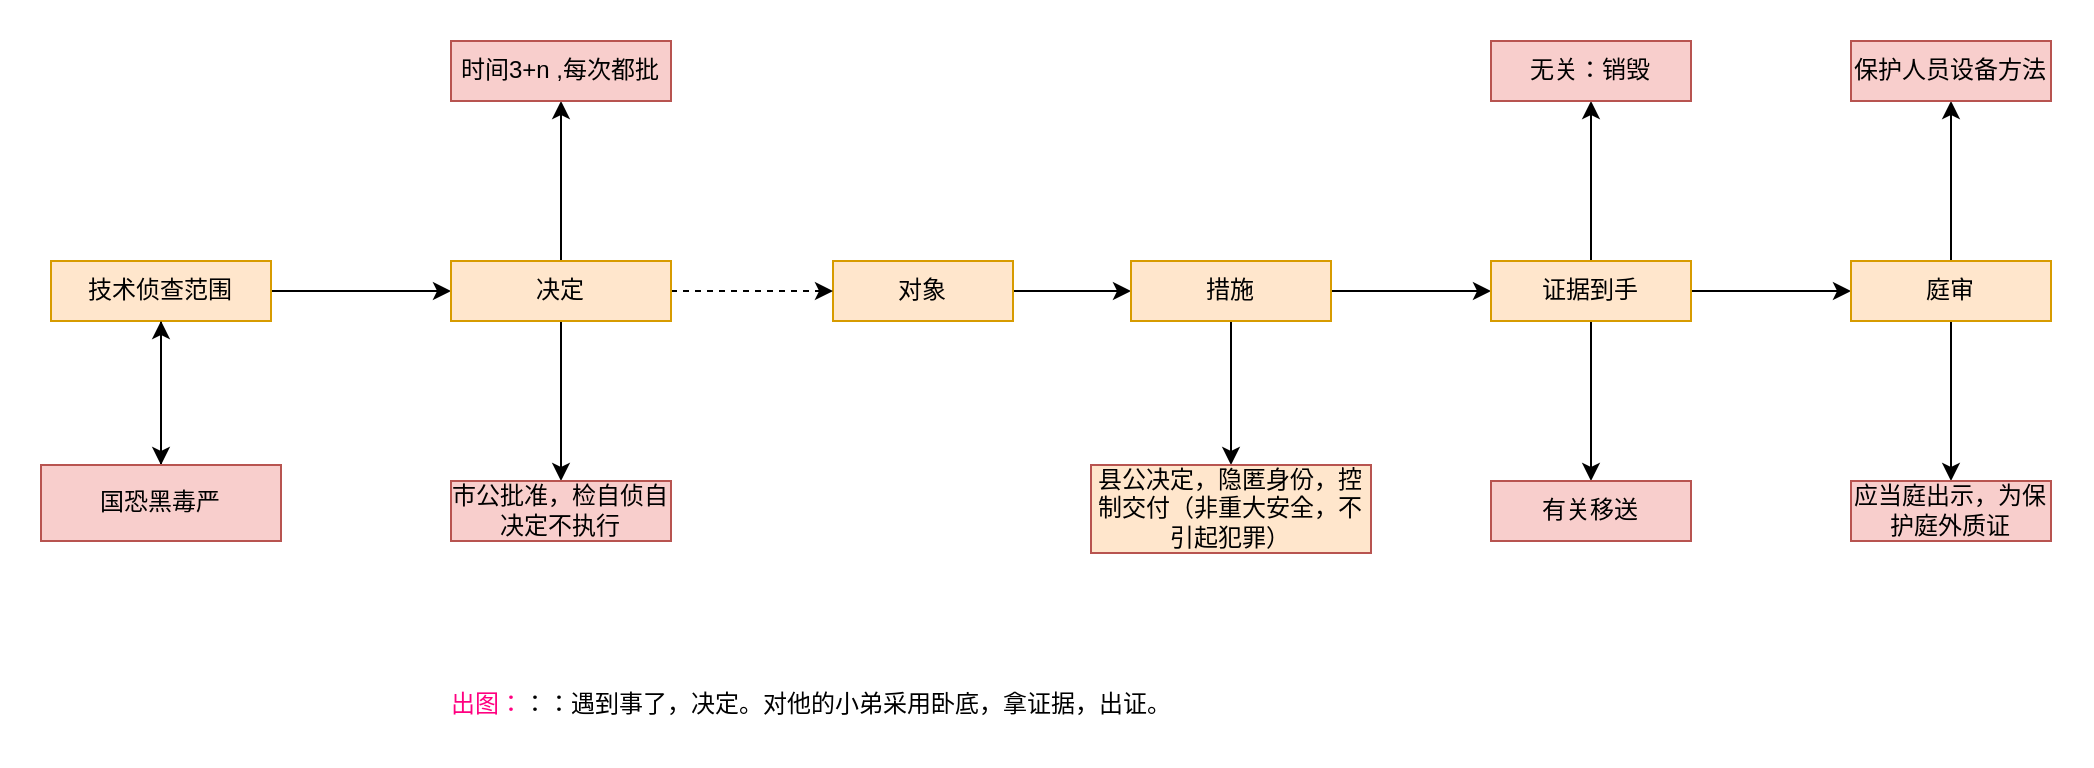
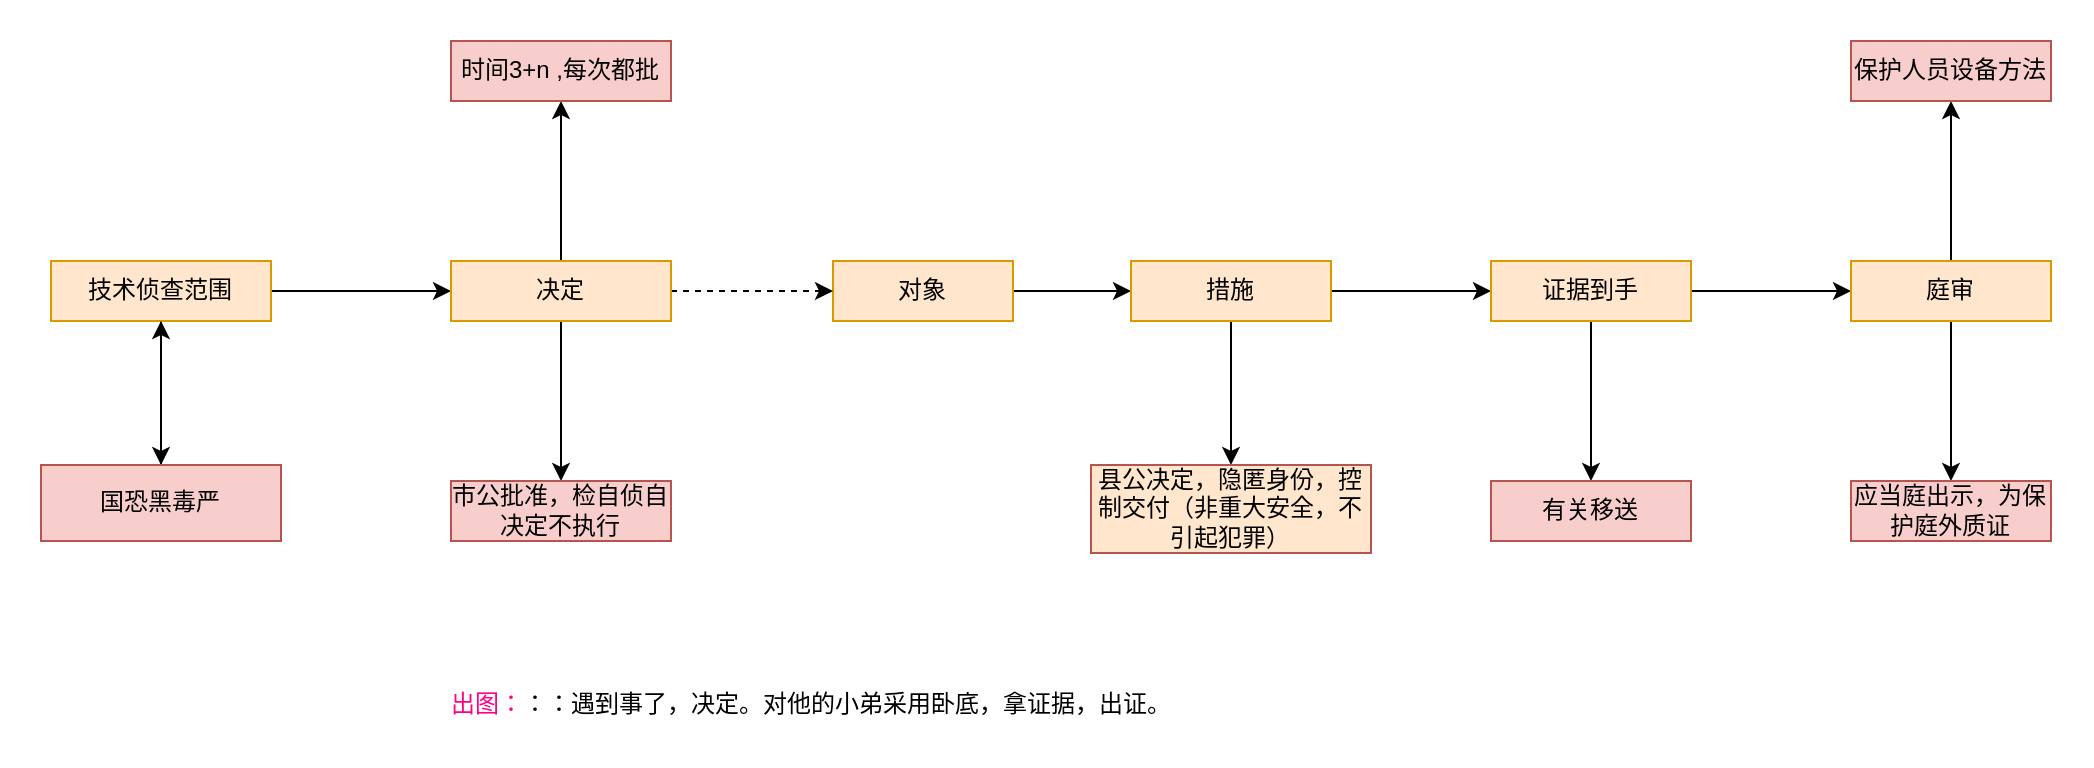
(1591, 71) -> none
(1591, 188) -> none
